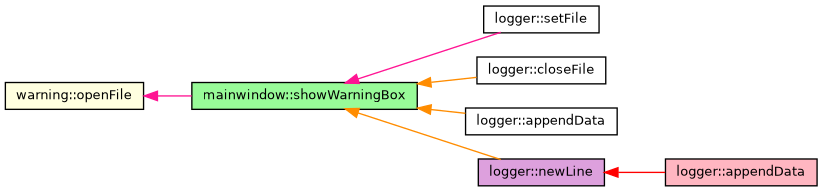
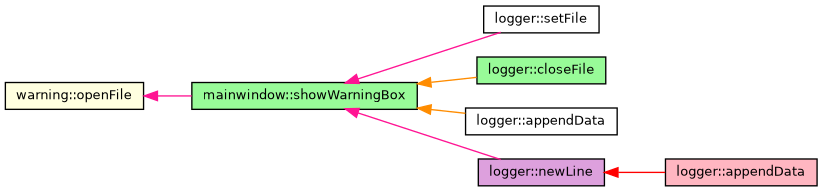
(541, 70) -> (541, 70)
(429, 136) -> (429, 136)
